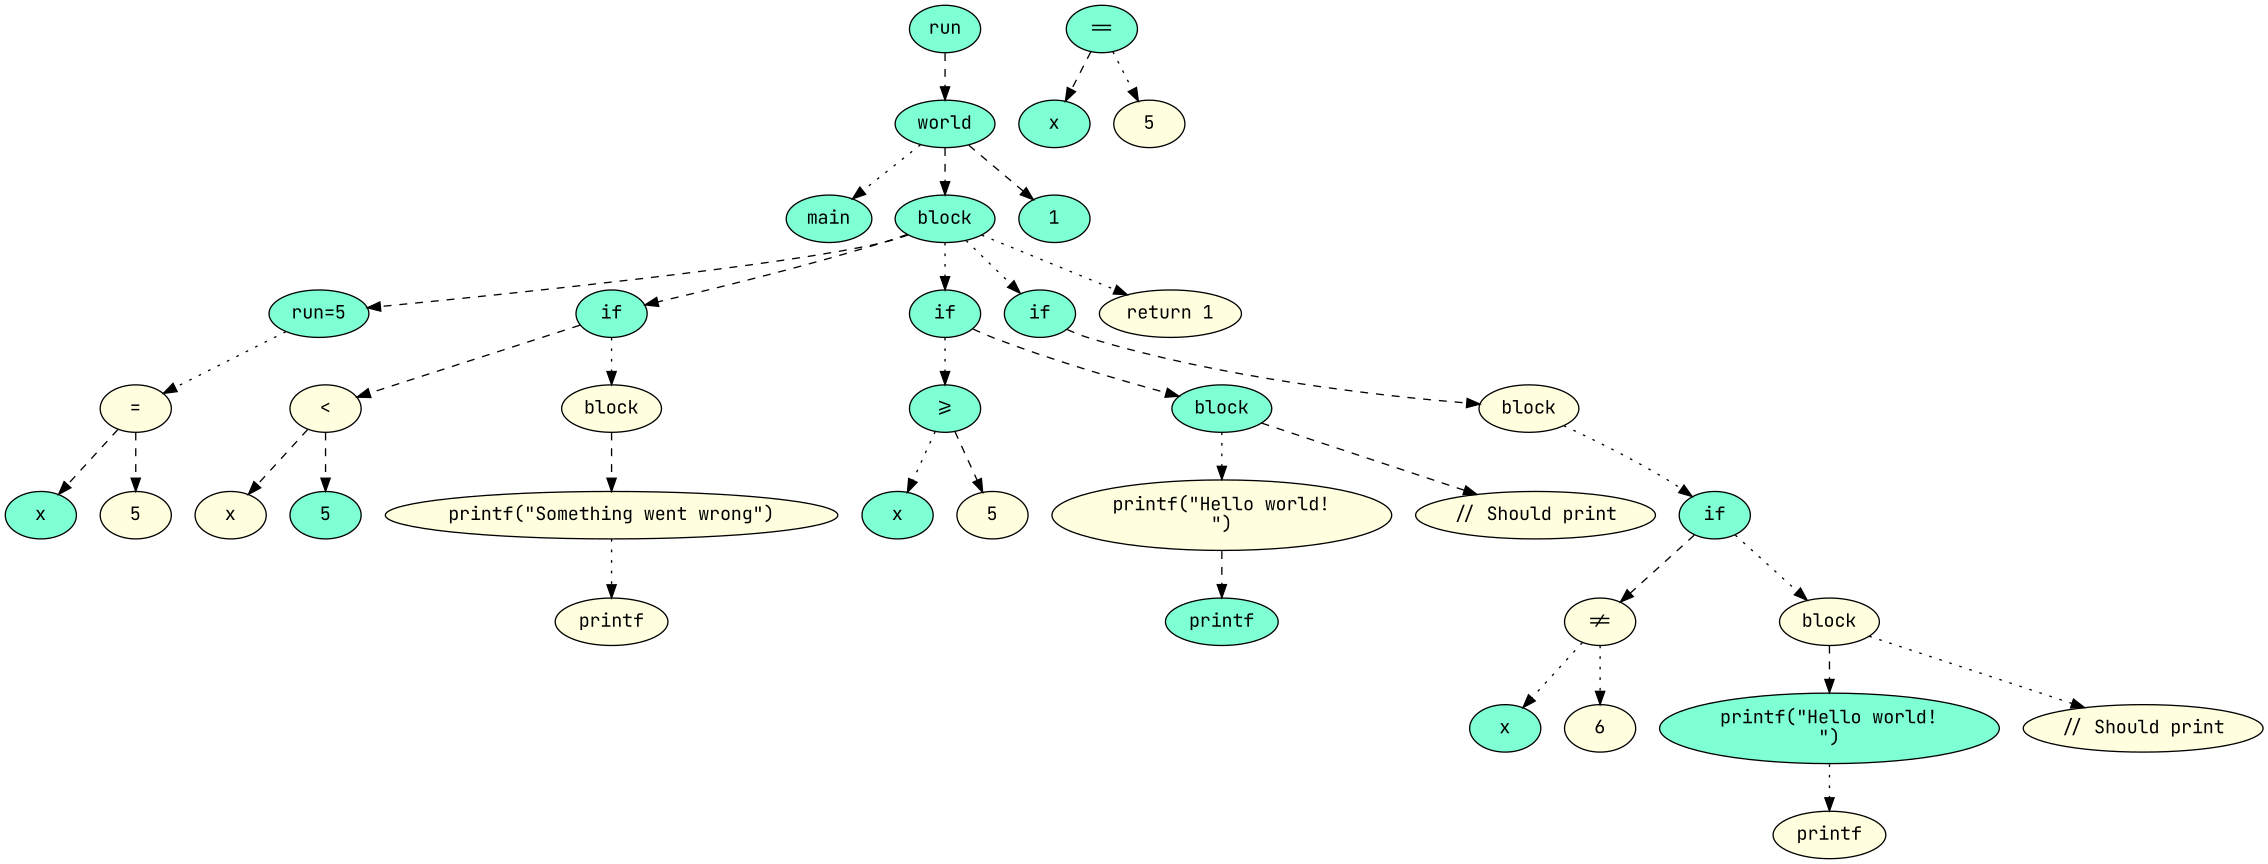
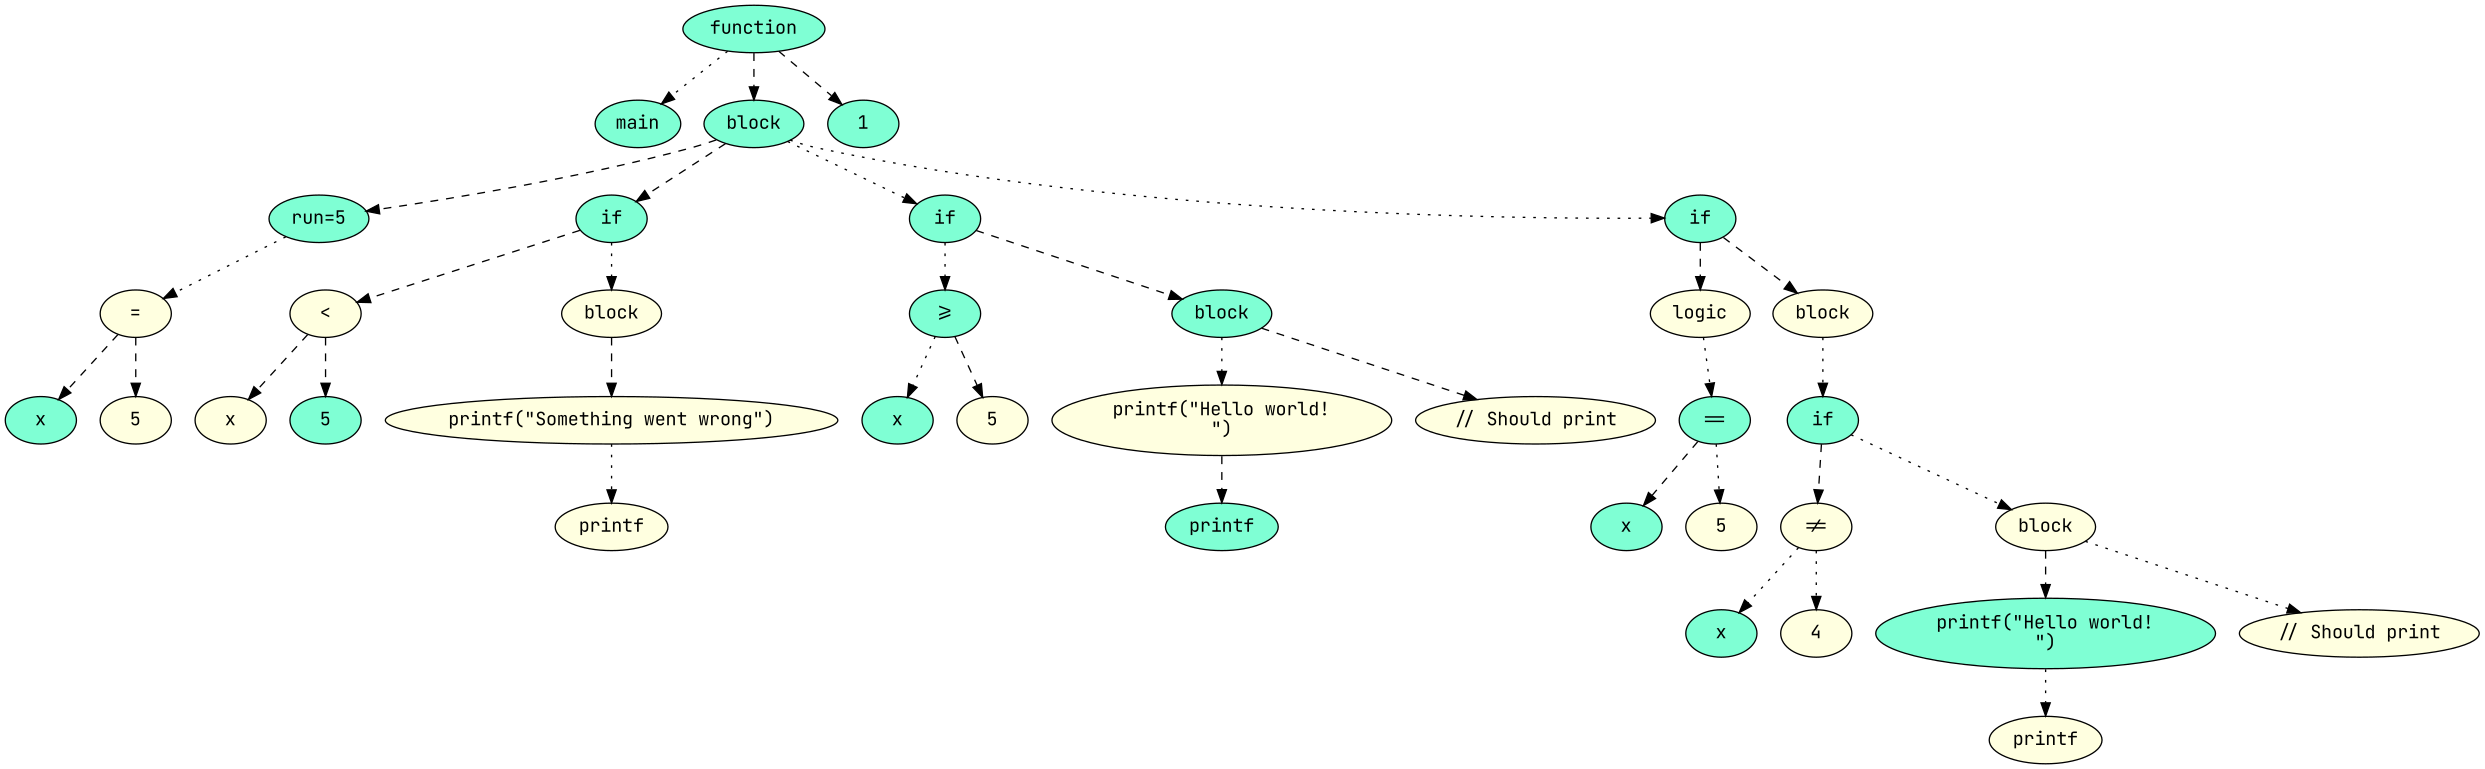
(945, 29) -> none
(945, 124) -> (754, 29)
(1170, 314) -> none
none -> (1700, 314)
(1600, 728) -> (1816, 633)
